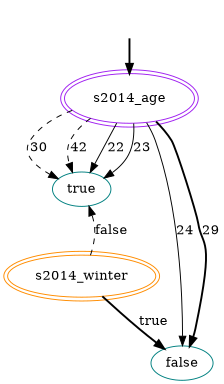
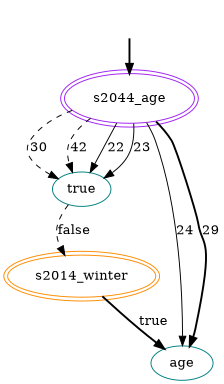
(129, 98) -> (129, 98)
(95, 235) -> (58, 225)
(182, 363) -> (182, 363)
